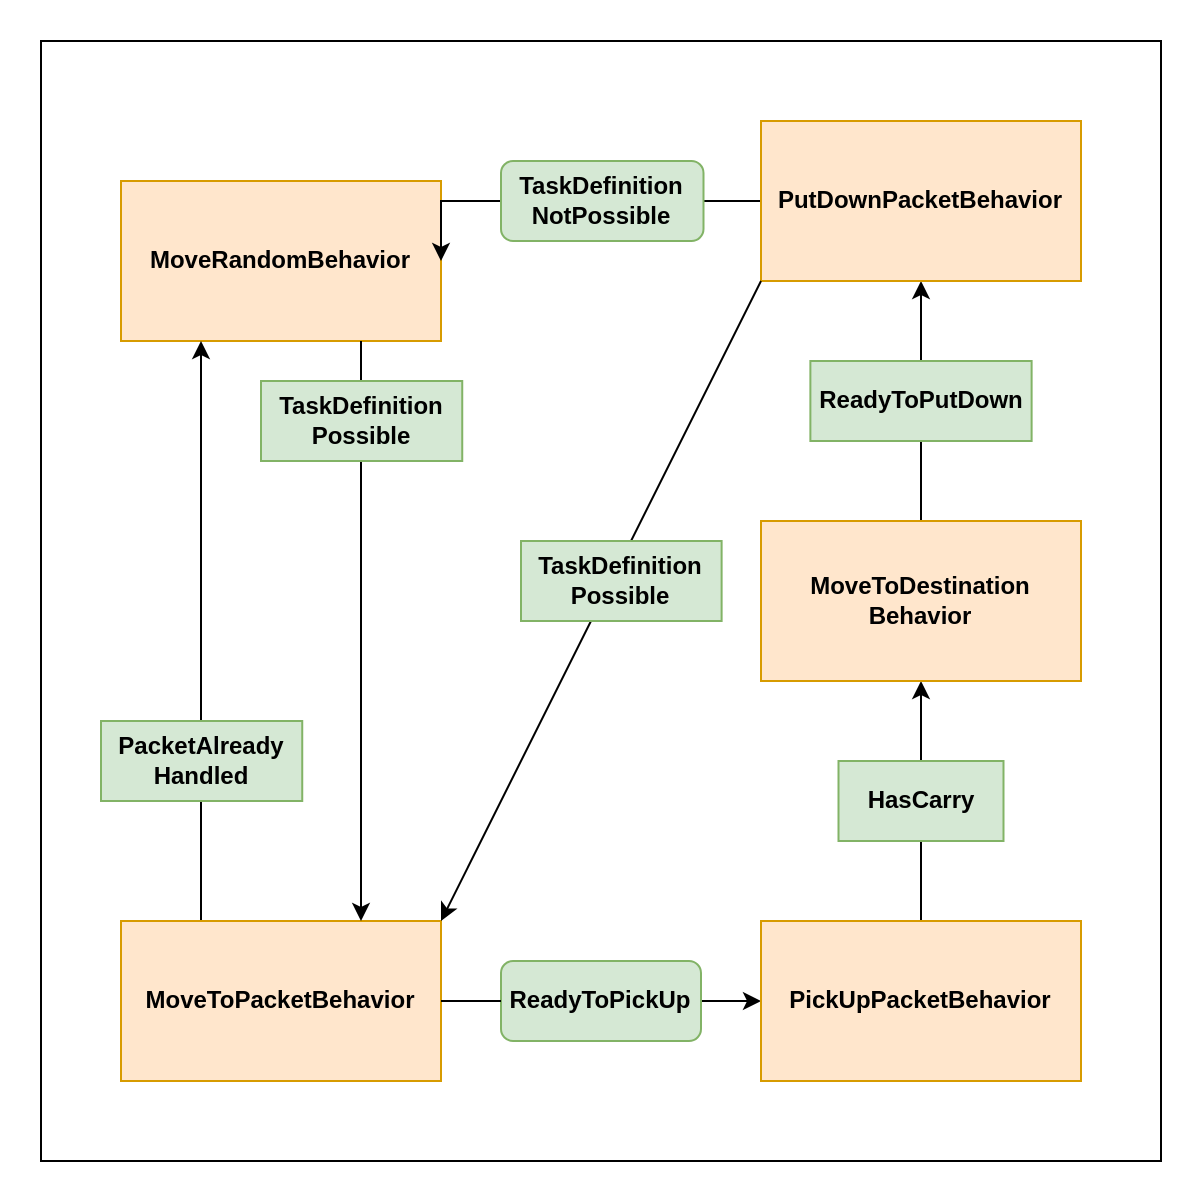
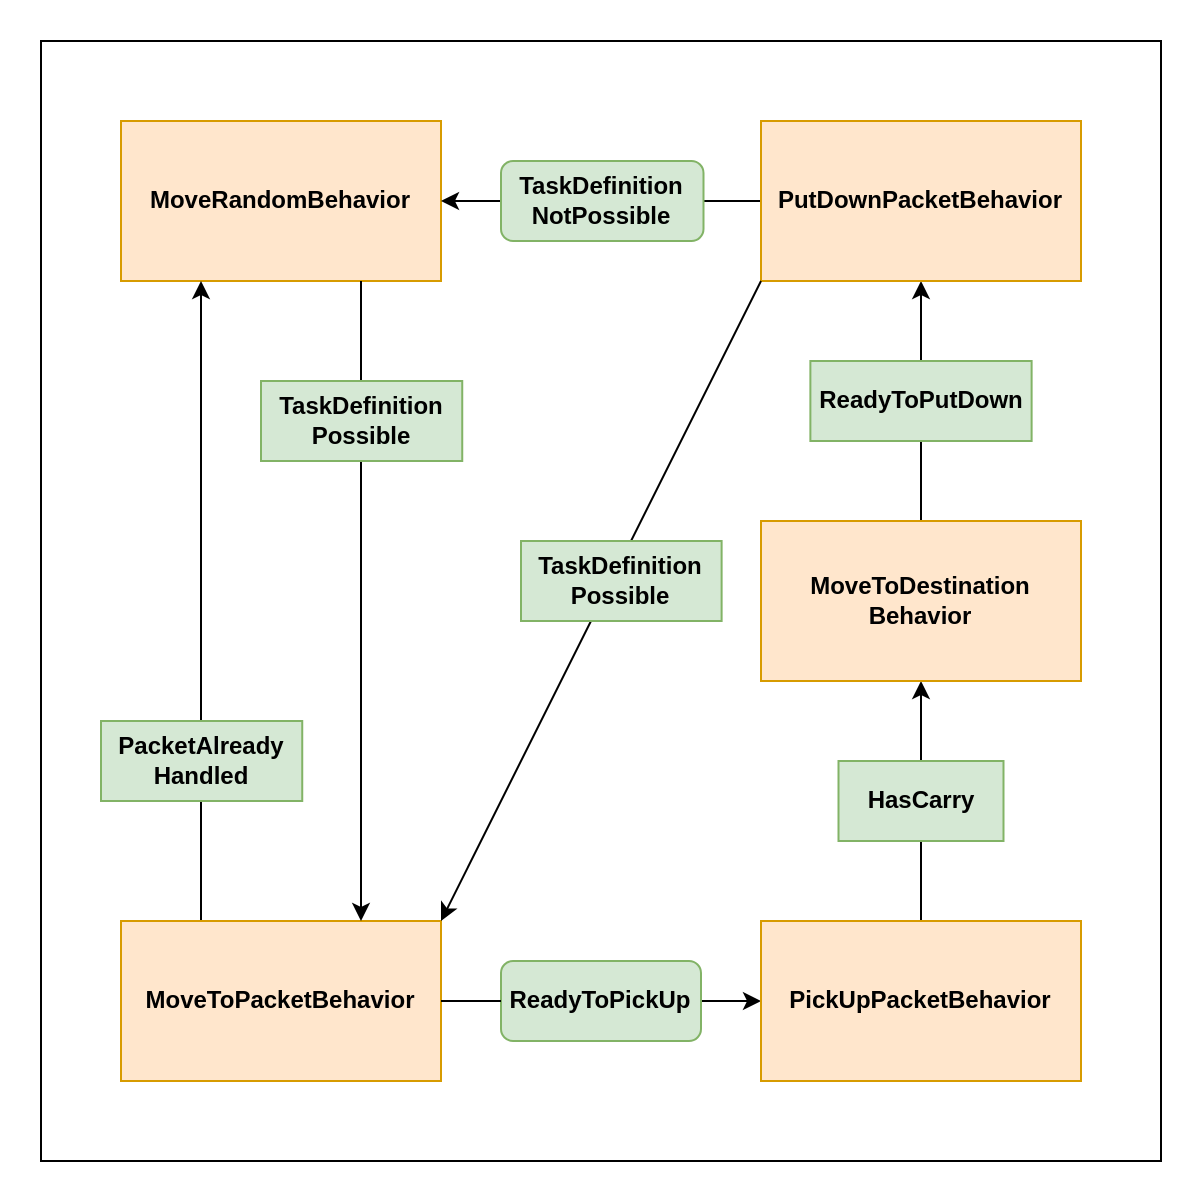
(281, 261) -> (281, 201)
